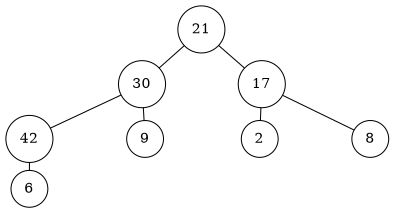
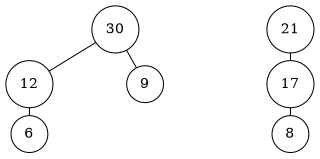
(172, 57) -> none
(29, 139) -> (29, 84)
(260, 139) -> none
